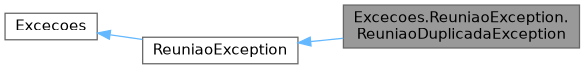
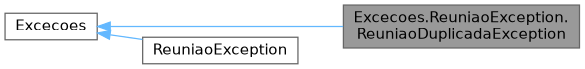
(327, 40) -> (227, 27)
